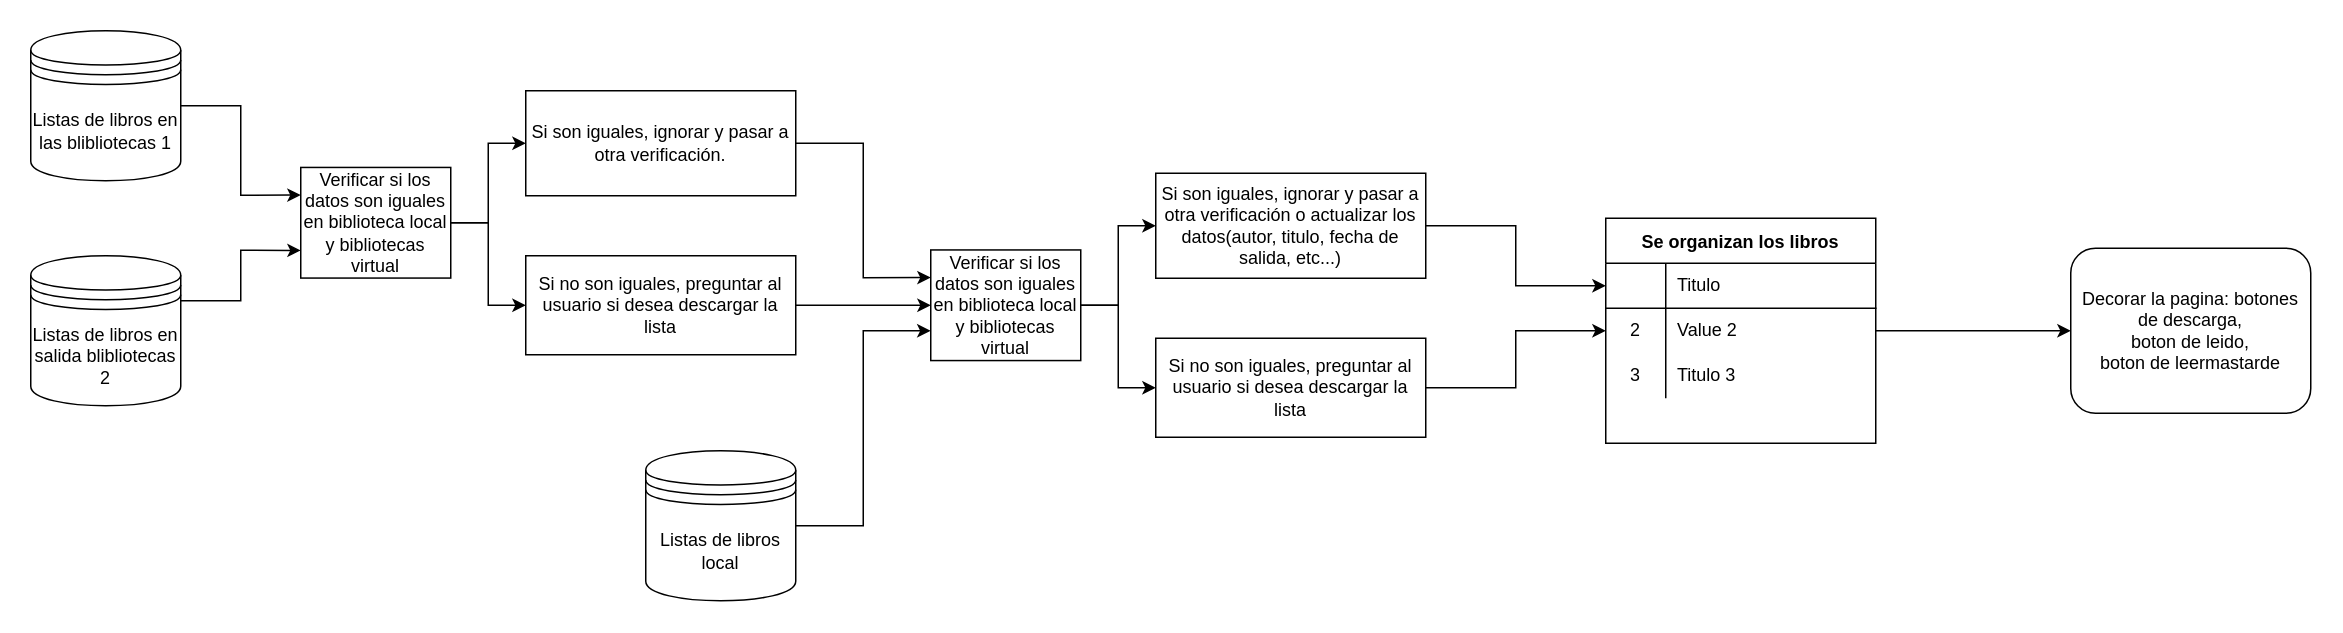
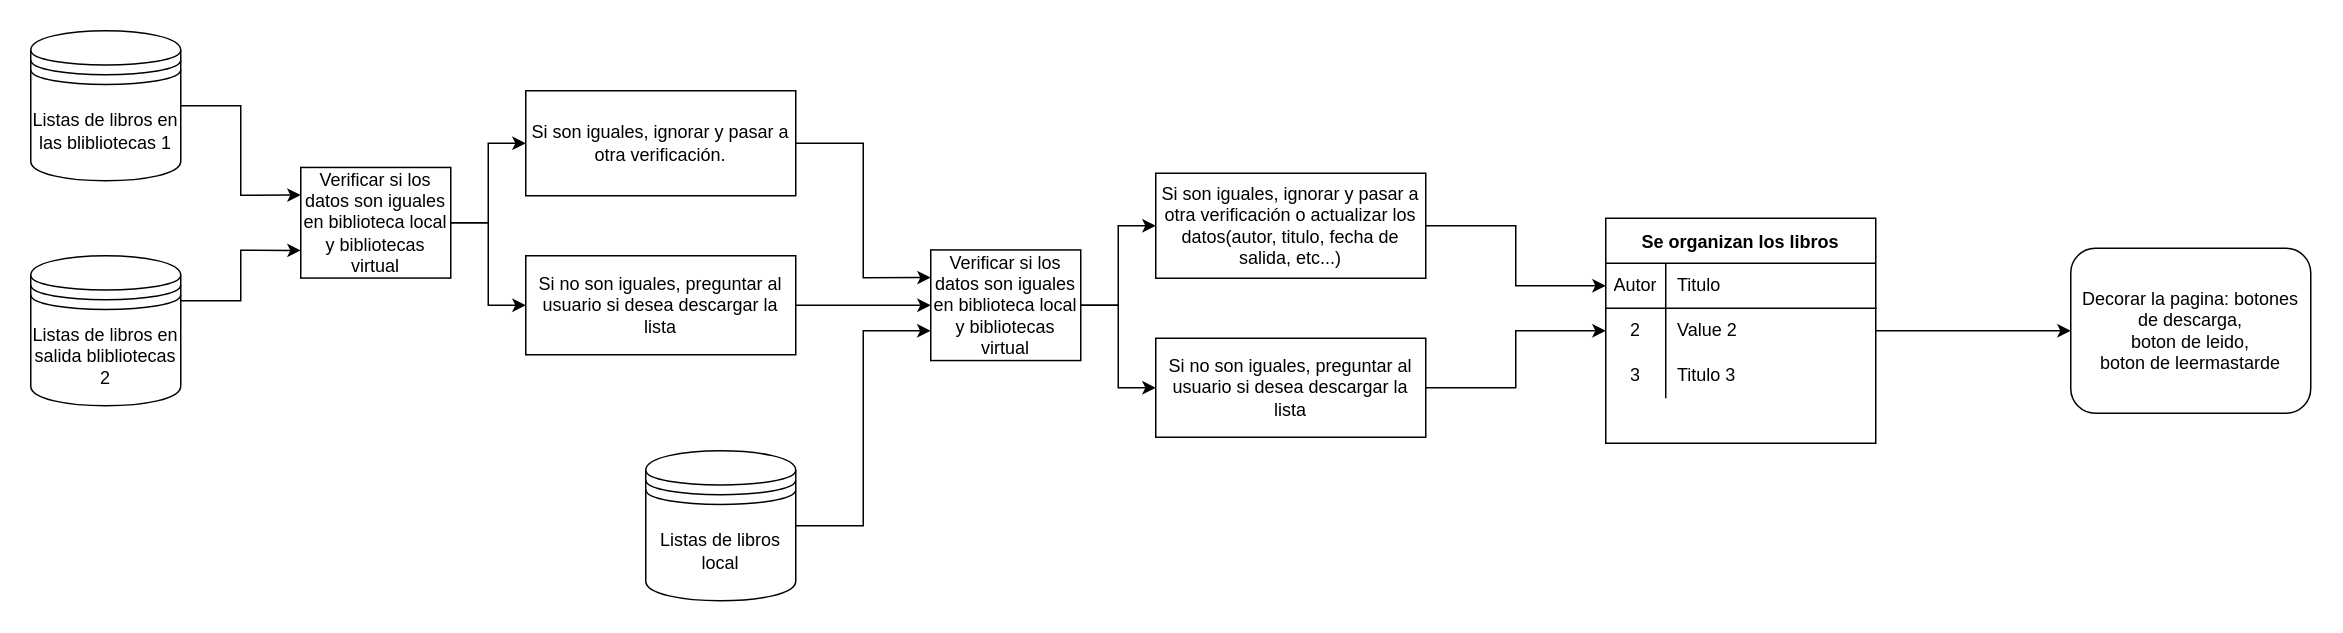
none -> (1636, 286)
